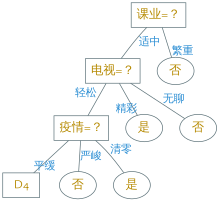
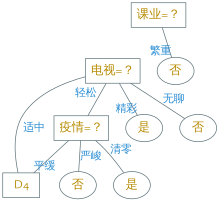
(134, 42) -> (28, 109)
